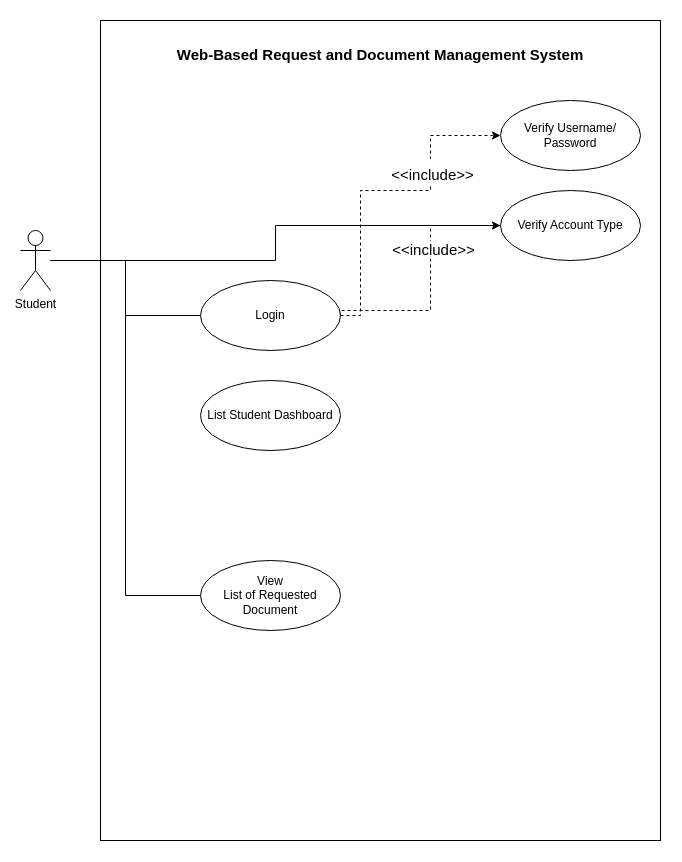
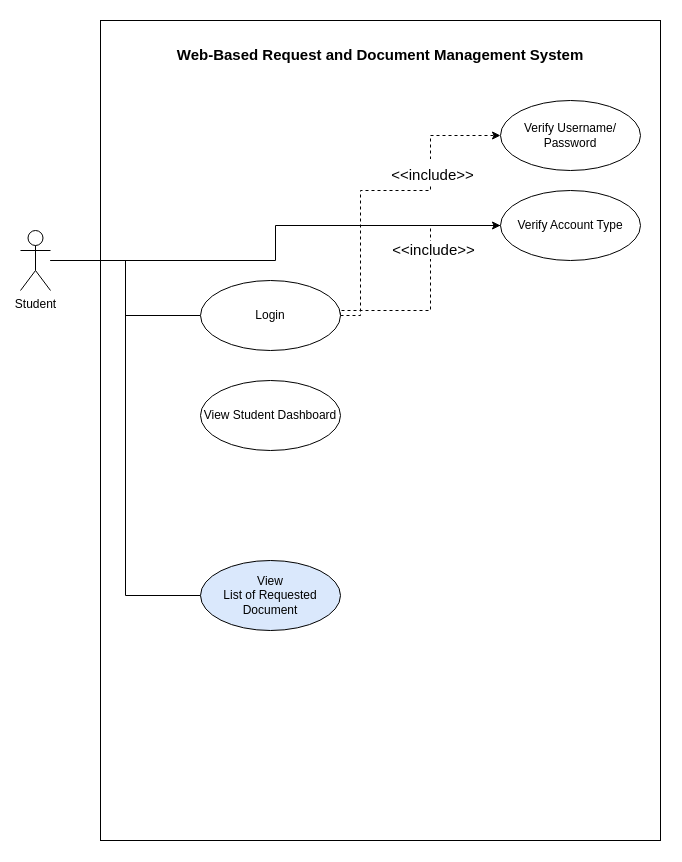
(271, 416) -> (271, 416)
(271, 596) -> (271, 596)
